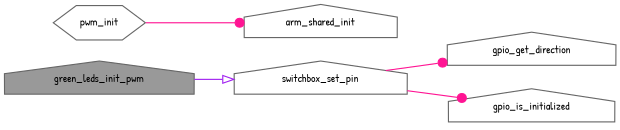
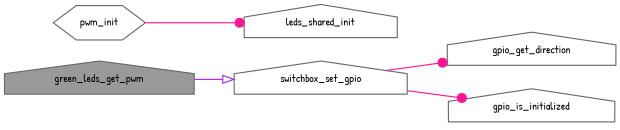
(321, 23) -> (321, 23)
(99, 79) -> (99, 79)
(321, 79) -> (321, 79)
